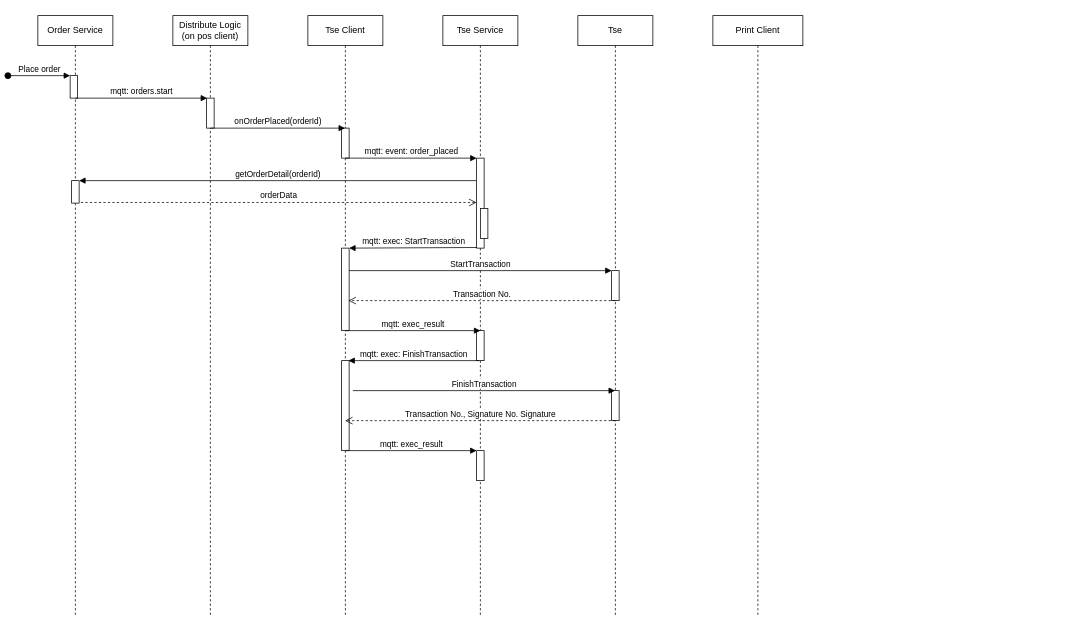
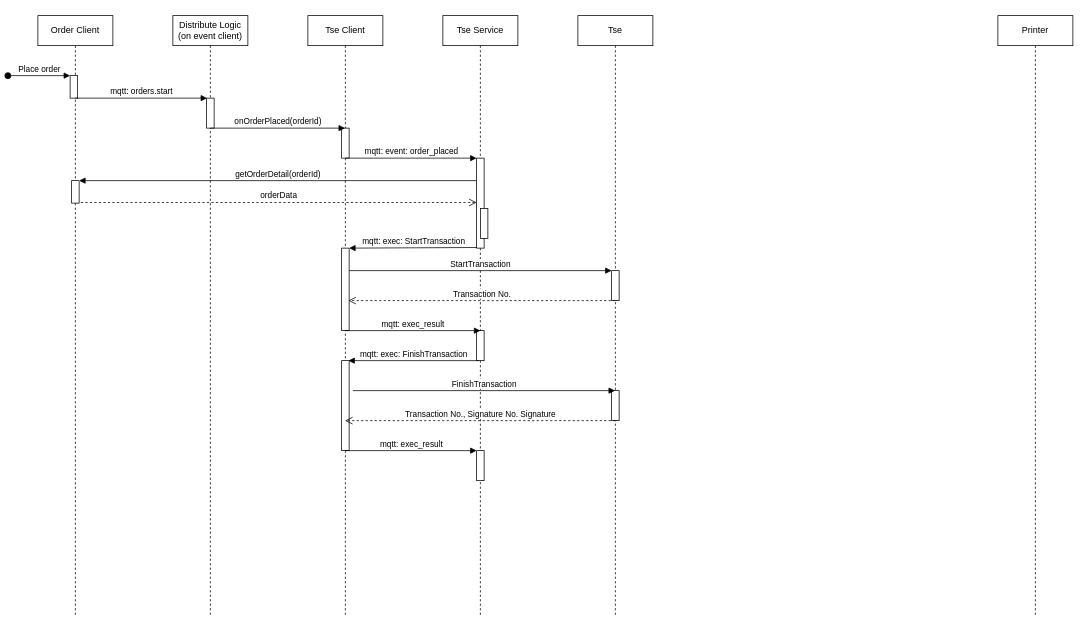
(75, 30) -> (75, 30)
(210, 30) -> (210, 30)
(758, 315) -> none
none -> (1035, 315)
